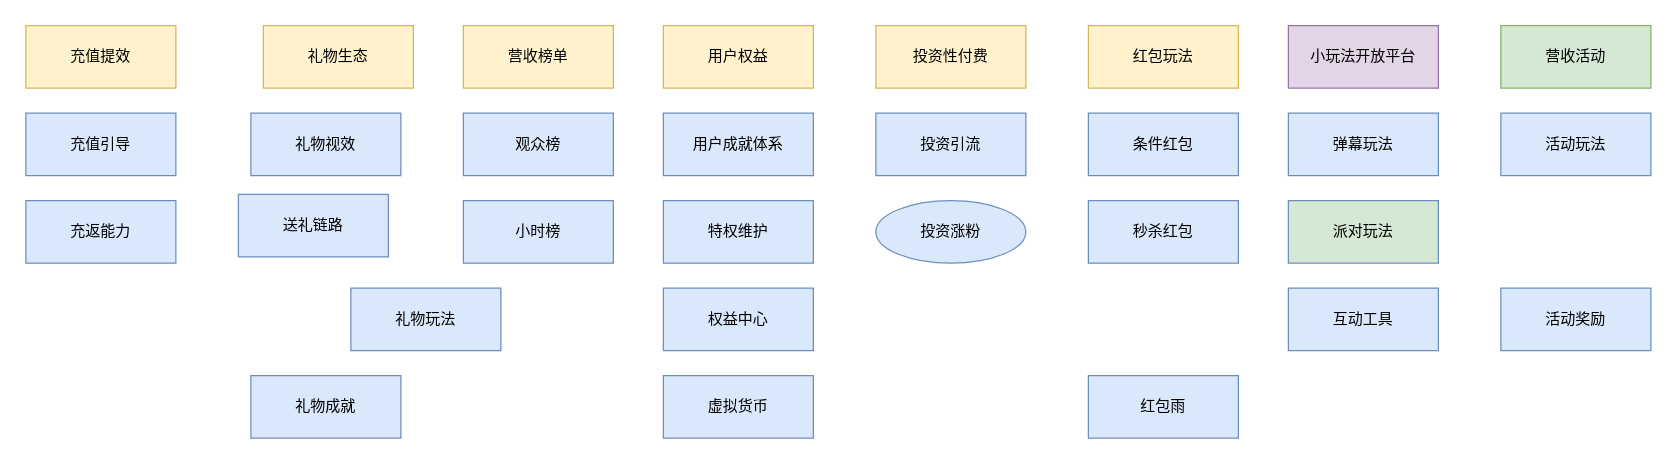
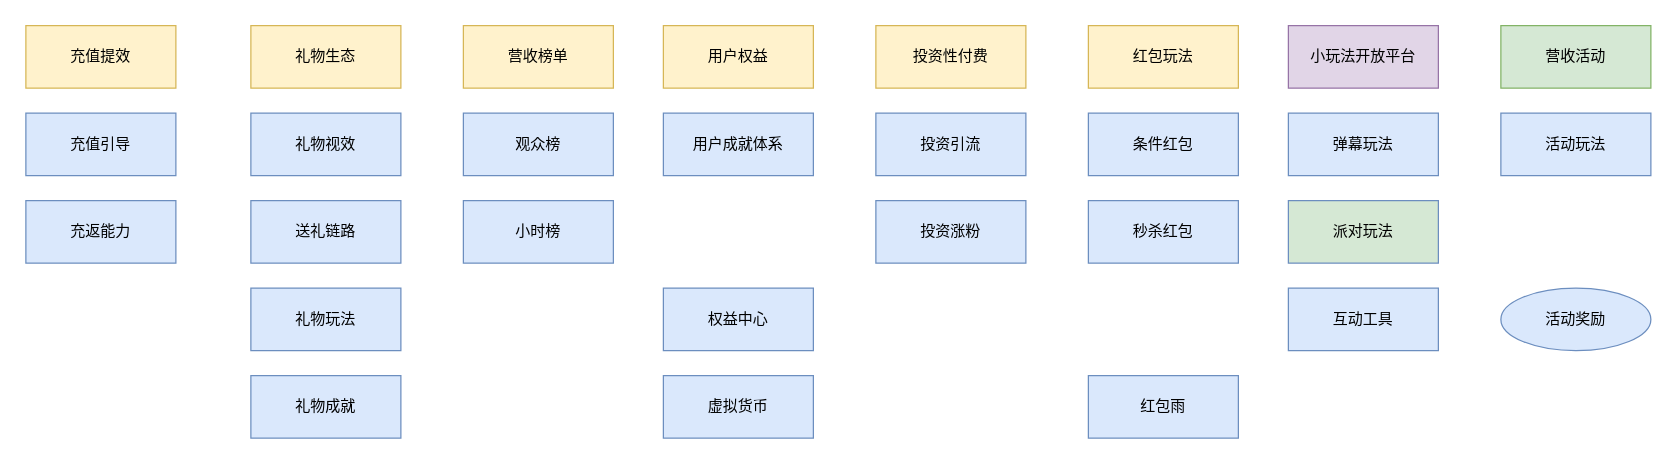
(338, 57) -> (326, 57)
(313, 226) -> (326, 232)
(738, 232) -> none
(951, 232) -> (951, 232)
(426, 319) -> (326, 319)
(1576, 319) -> (1576, 319)
